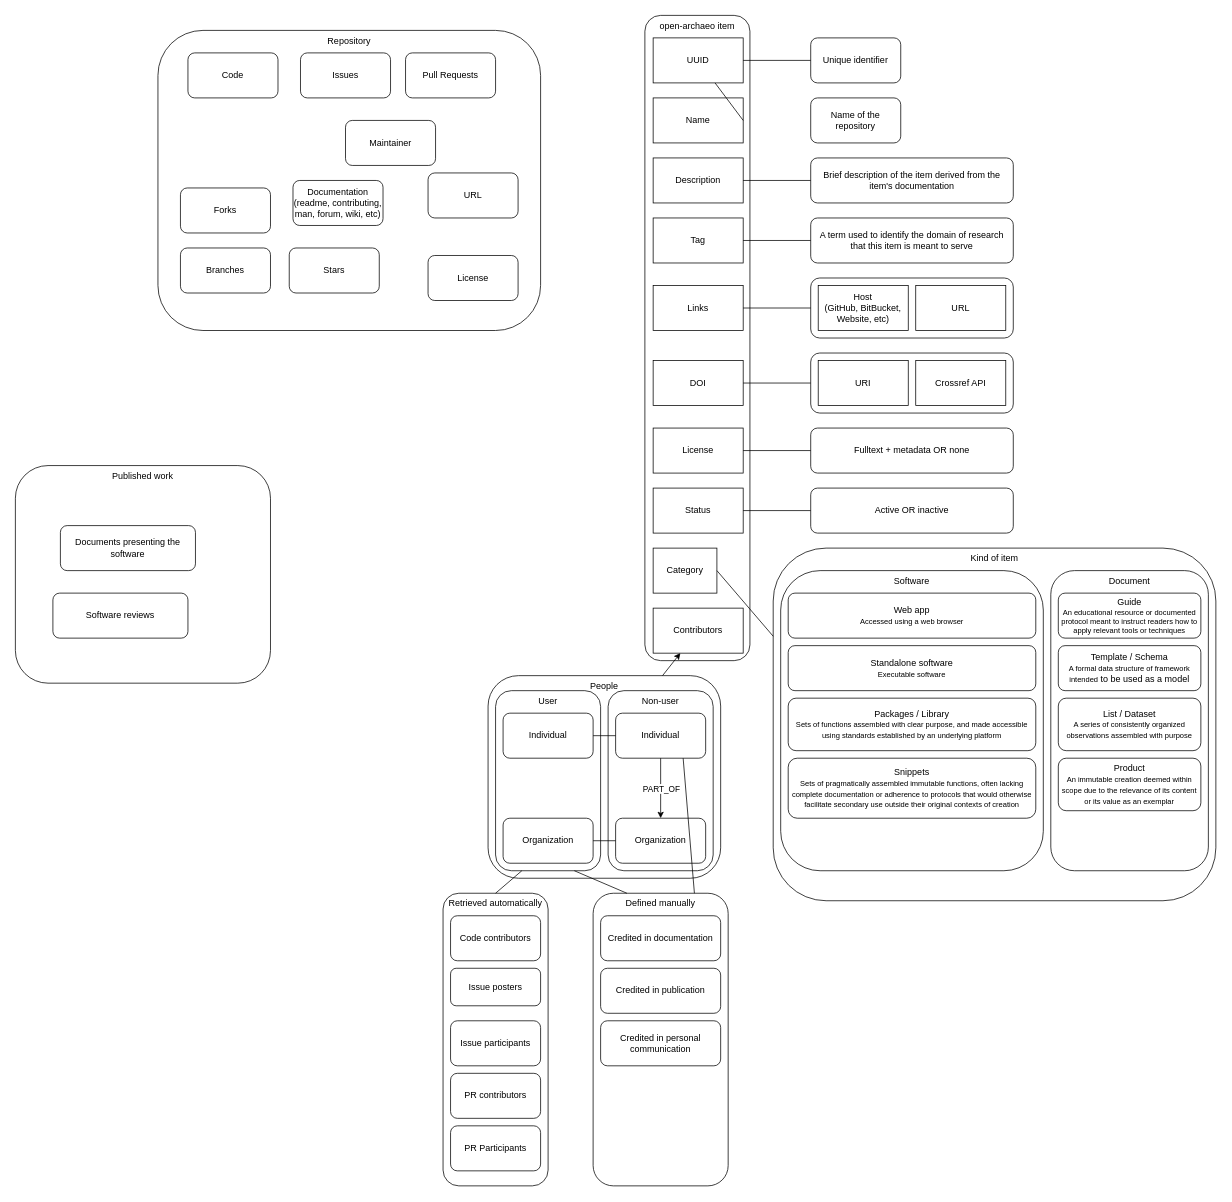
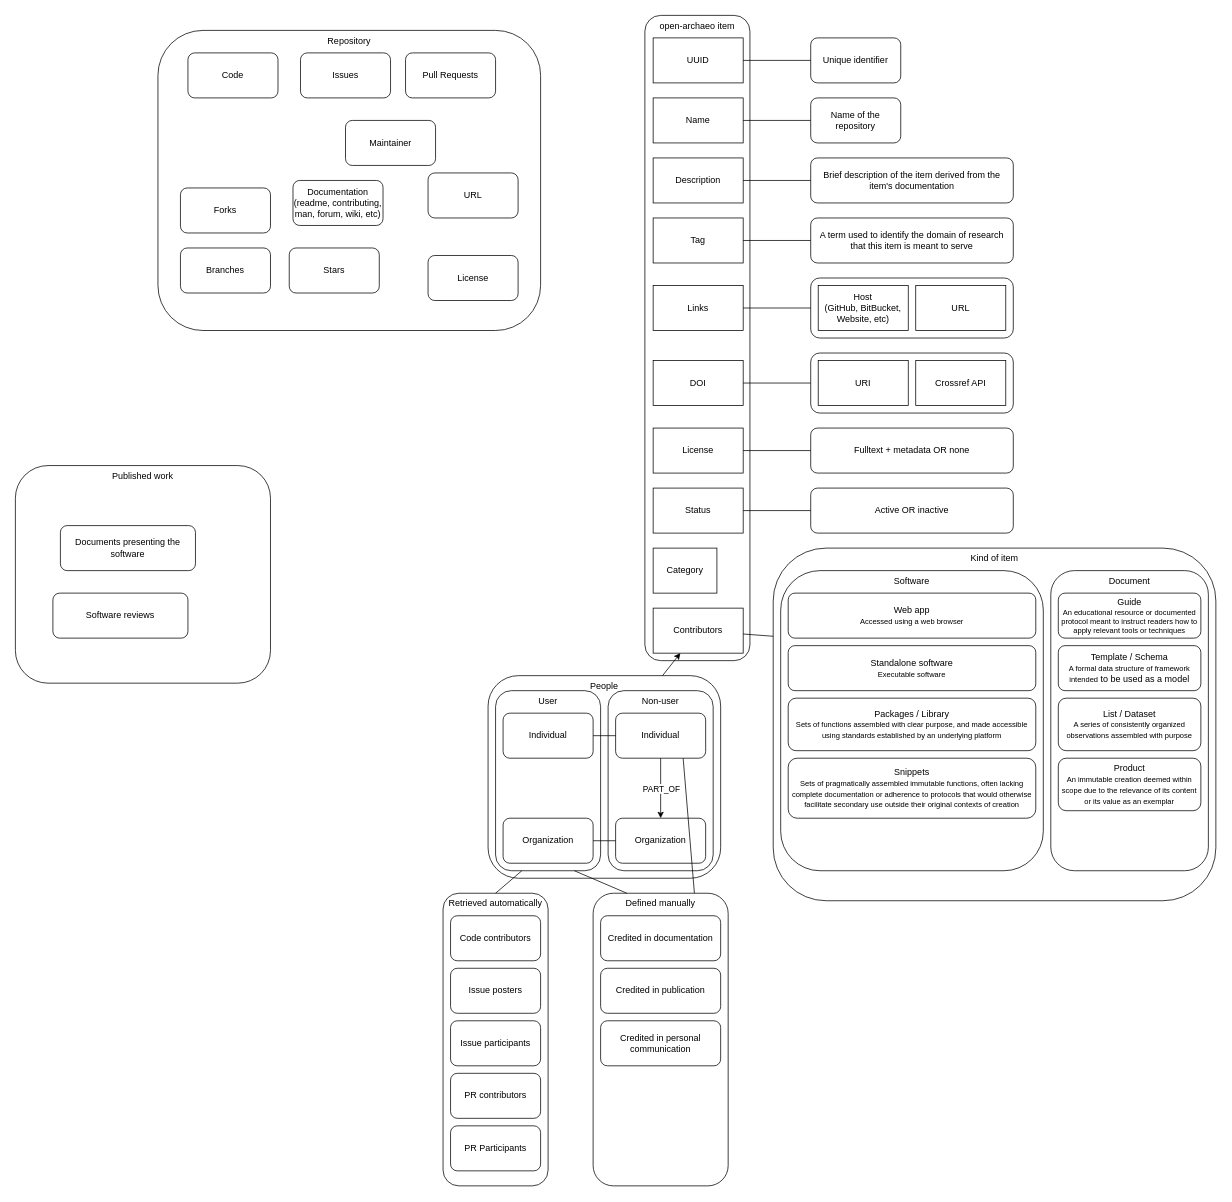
(729, 102) -> (776, 120)
(745, 603) -> (758, 635)
(495, 987) -> (495, 990)
